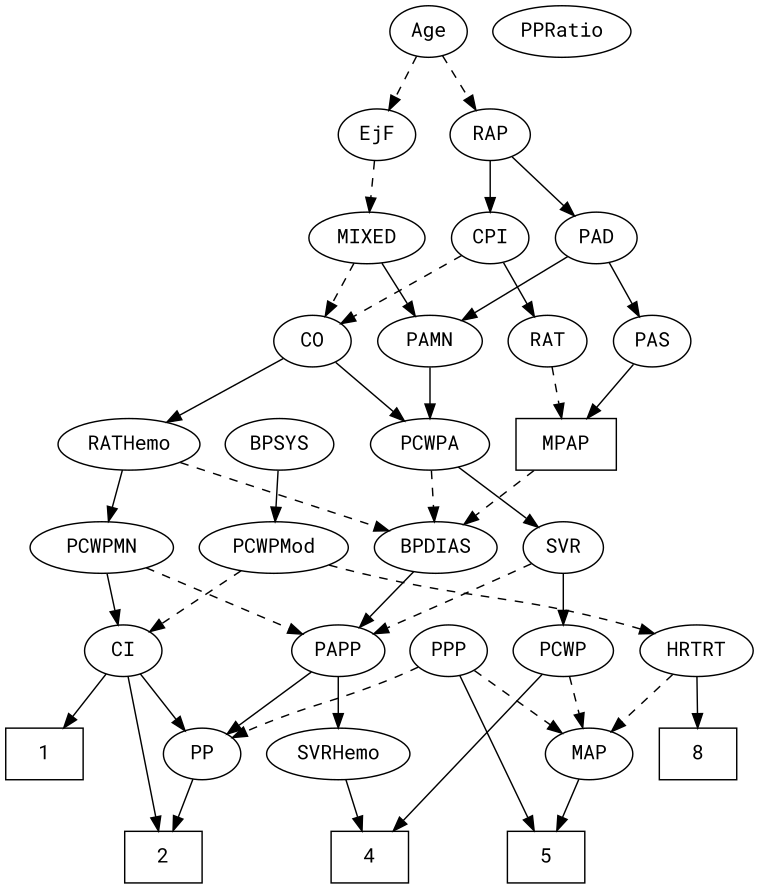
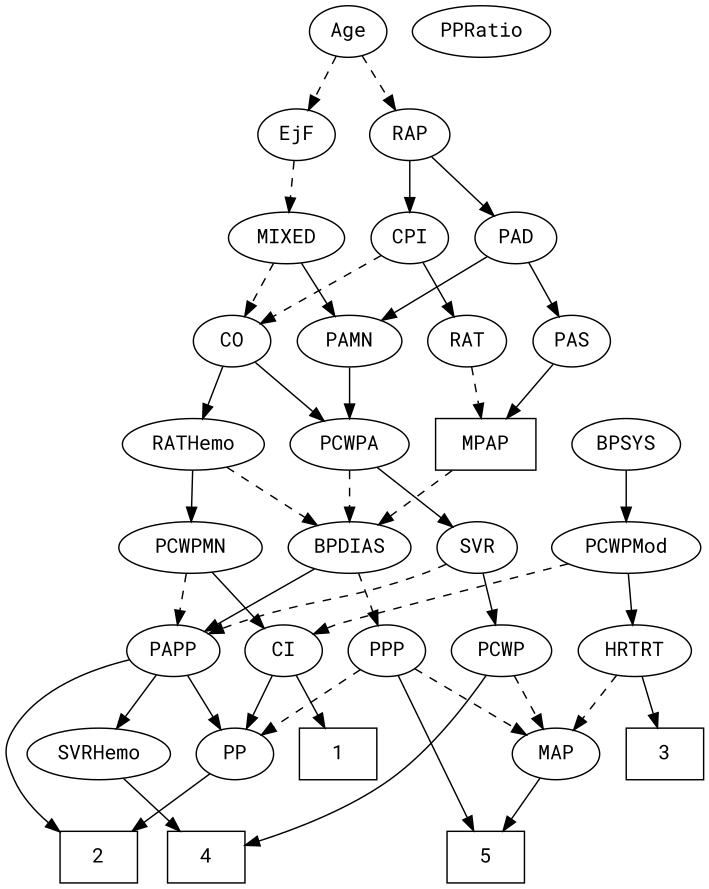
(485, 596) -> (630, 592)
none -> (369, 600)
(142, 747) -> (22, 717)
(698, 754) -> (665, 754)
